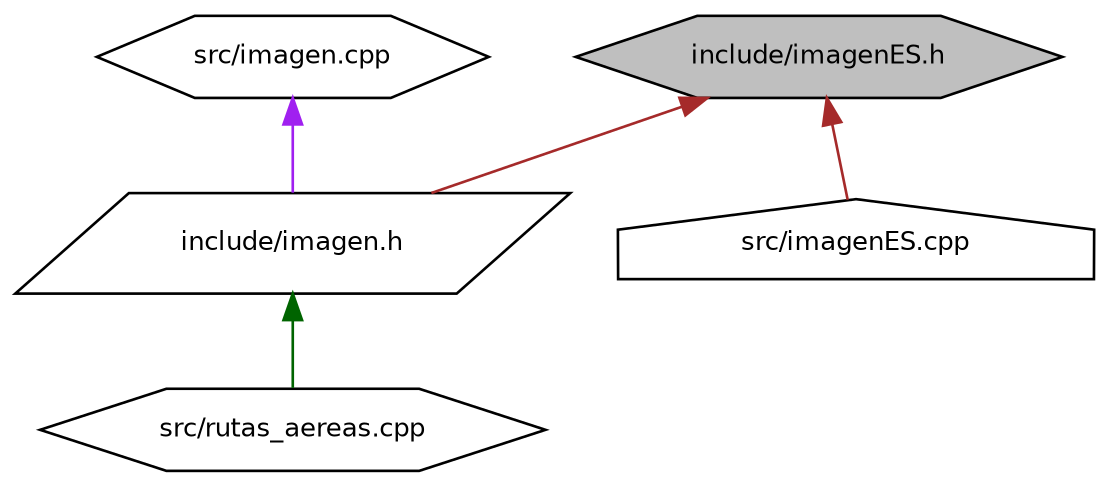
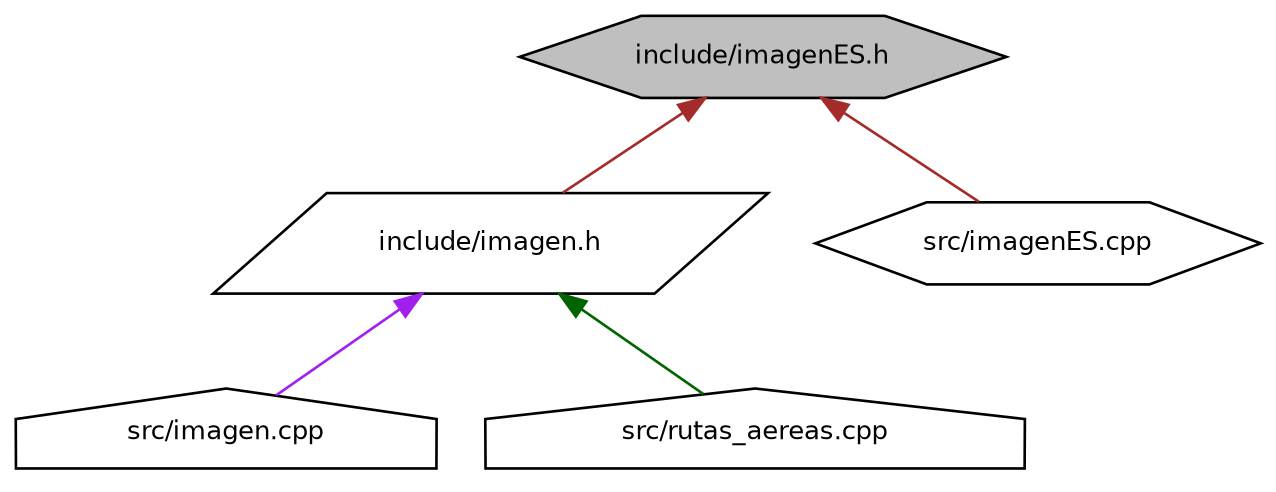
(293, 57) -> (226, 433)
(293, 159) -> (338, 352)
(856, 243) -> (1038, 243)
(293, 430) -> (755, 433)
